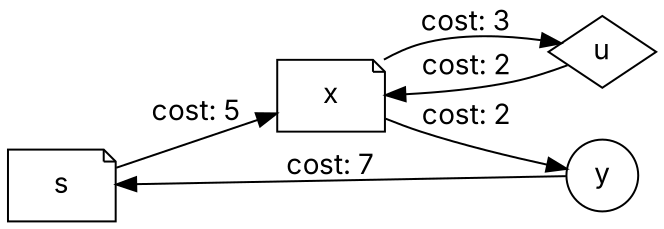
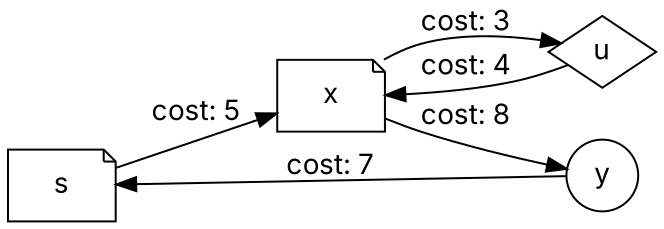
(467, 67) -> (467, 67)
(467, 117) -> (467, 117)
